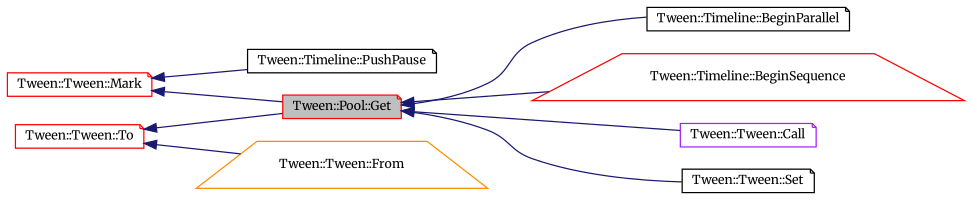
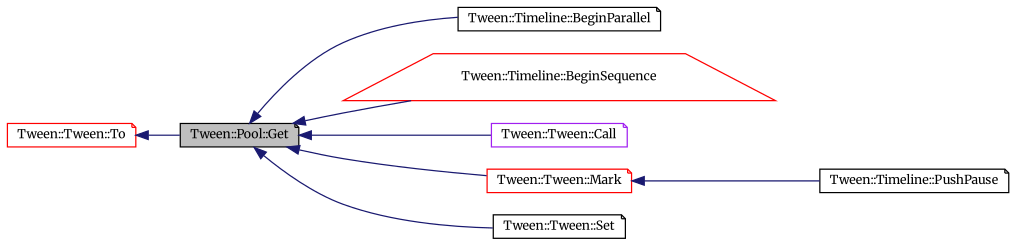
(224, 97) -> (393, 166)
(342, 107) -> (240, 135)
(342, 165) -> none
